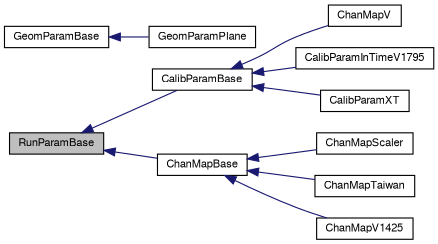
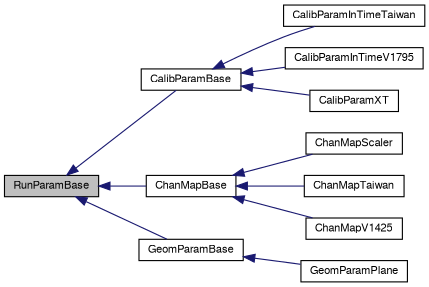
(365, 16) -> (354, 16)
none -> (127, 220)
